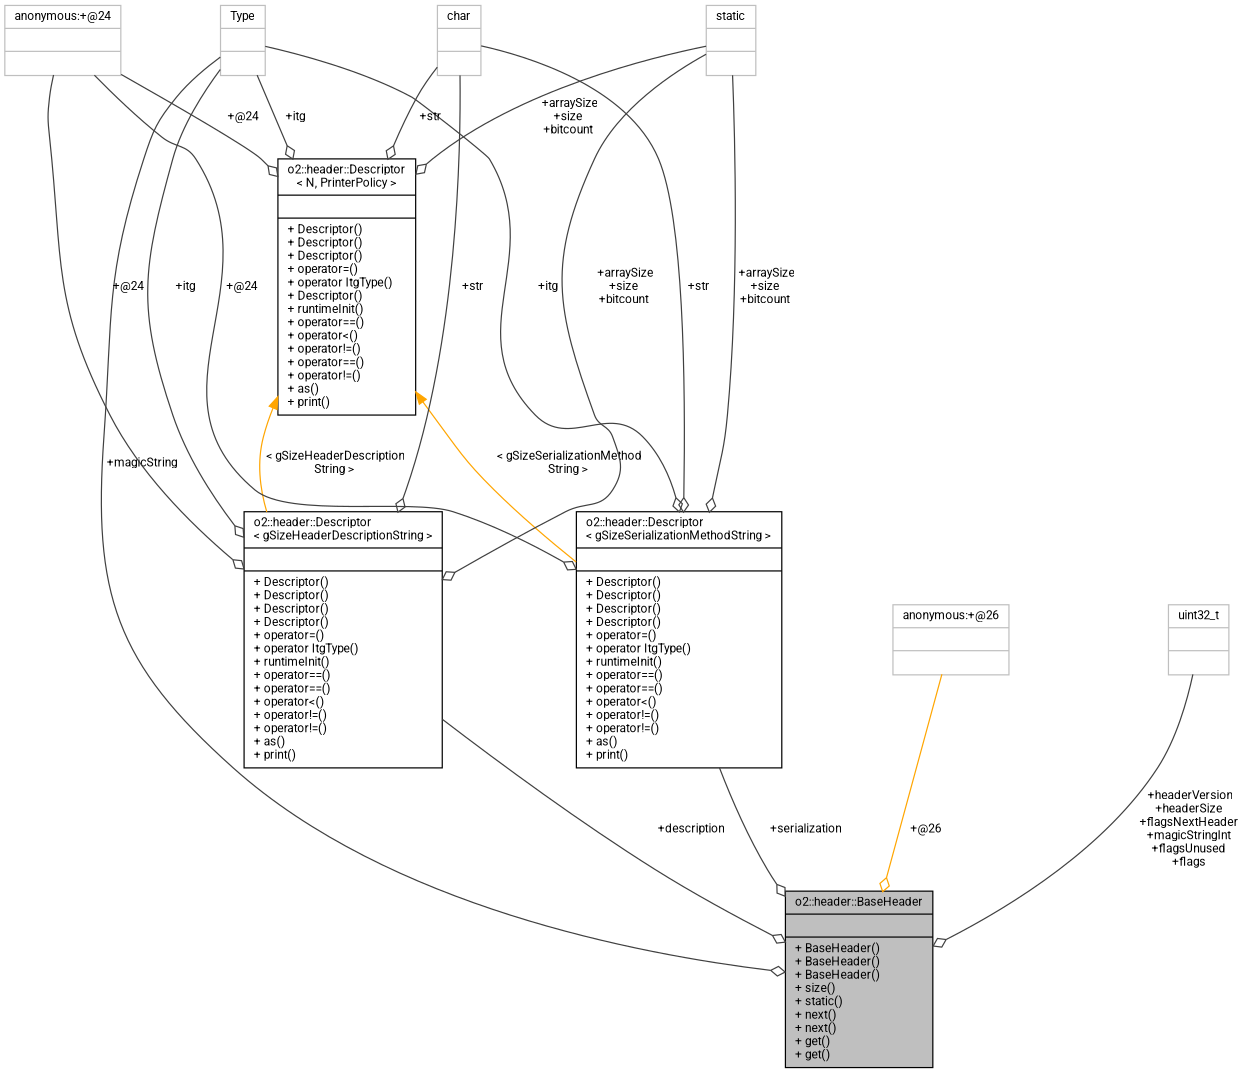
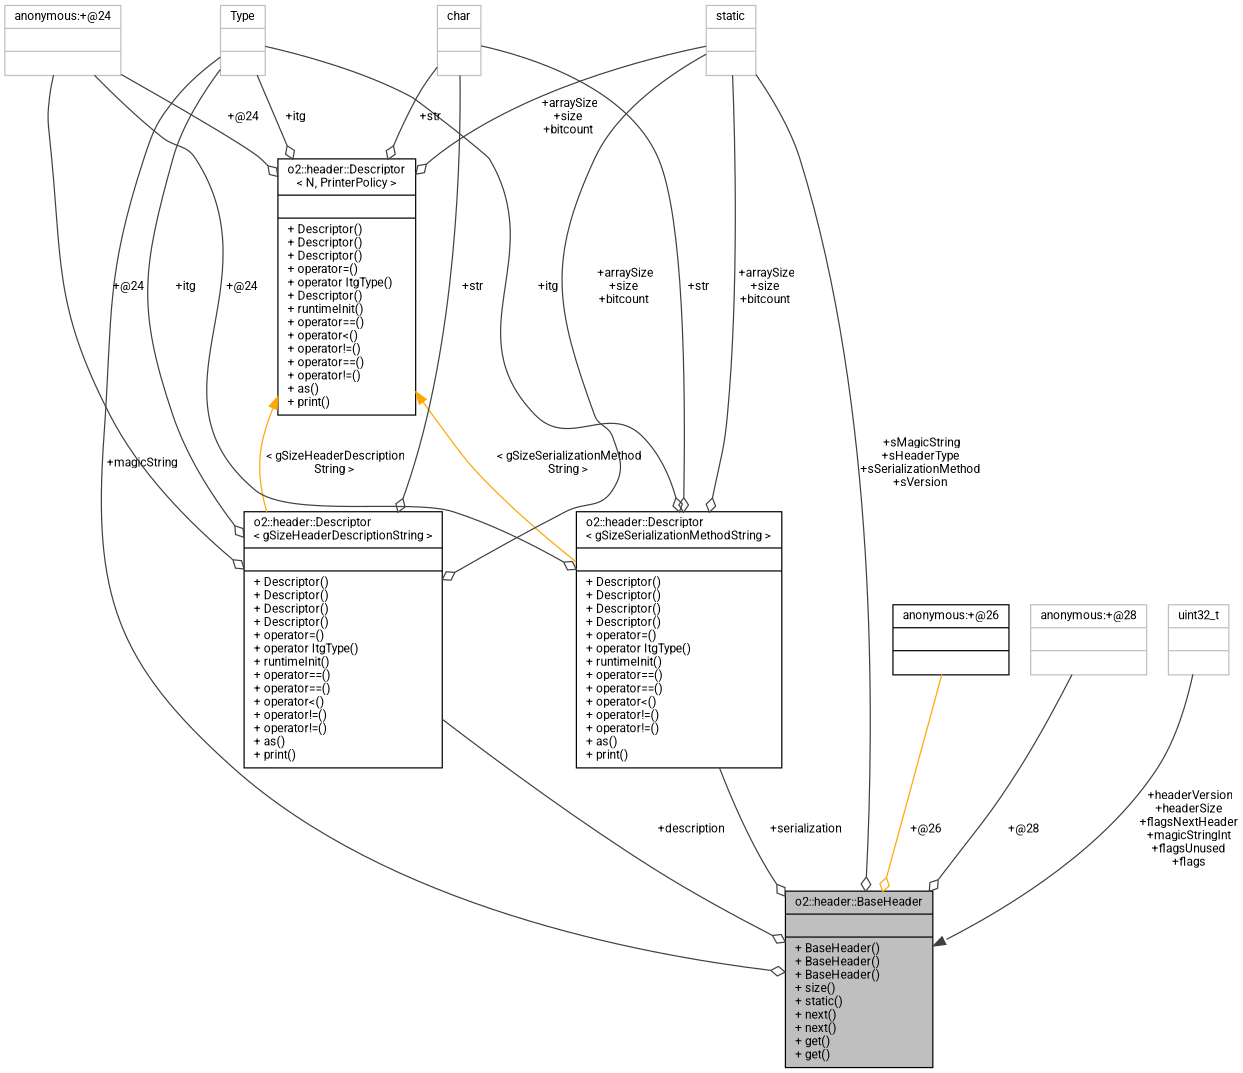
none -> (858, 467)
(951, 640) -> (951, 640)
none -> (1089, 640)
(1101, 834) -> (1101, 834)
